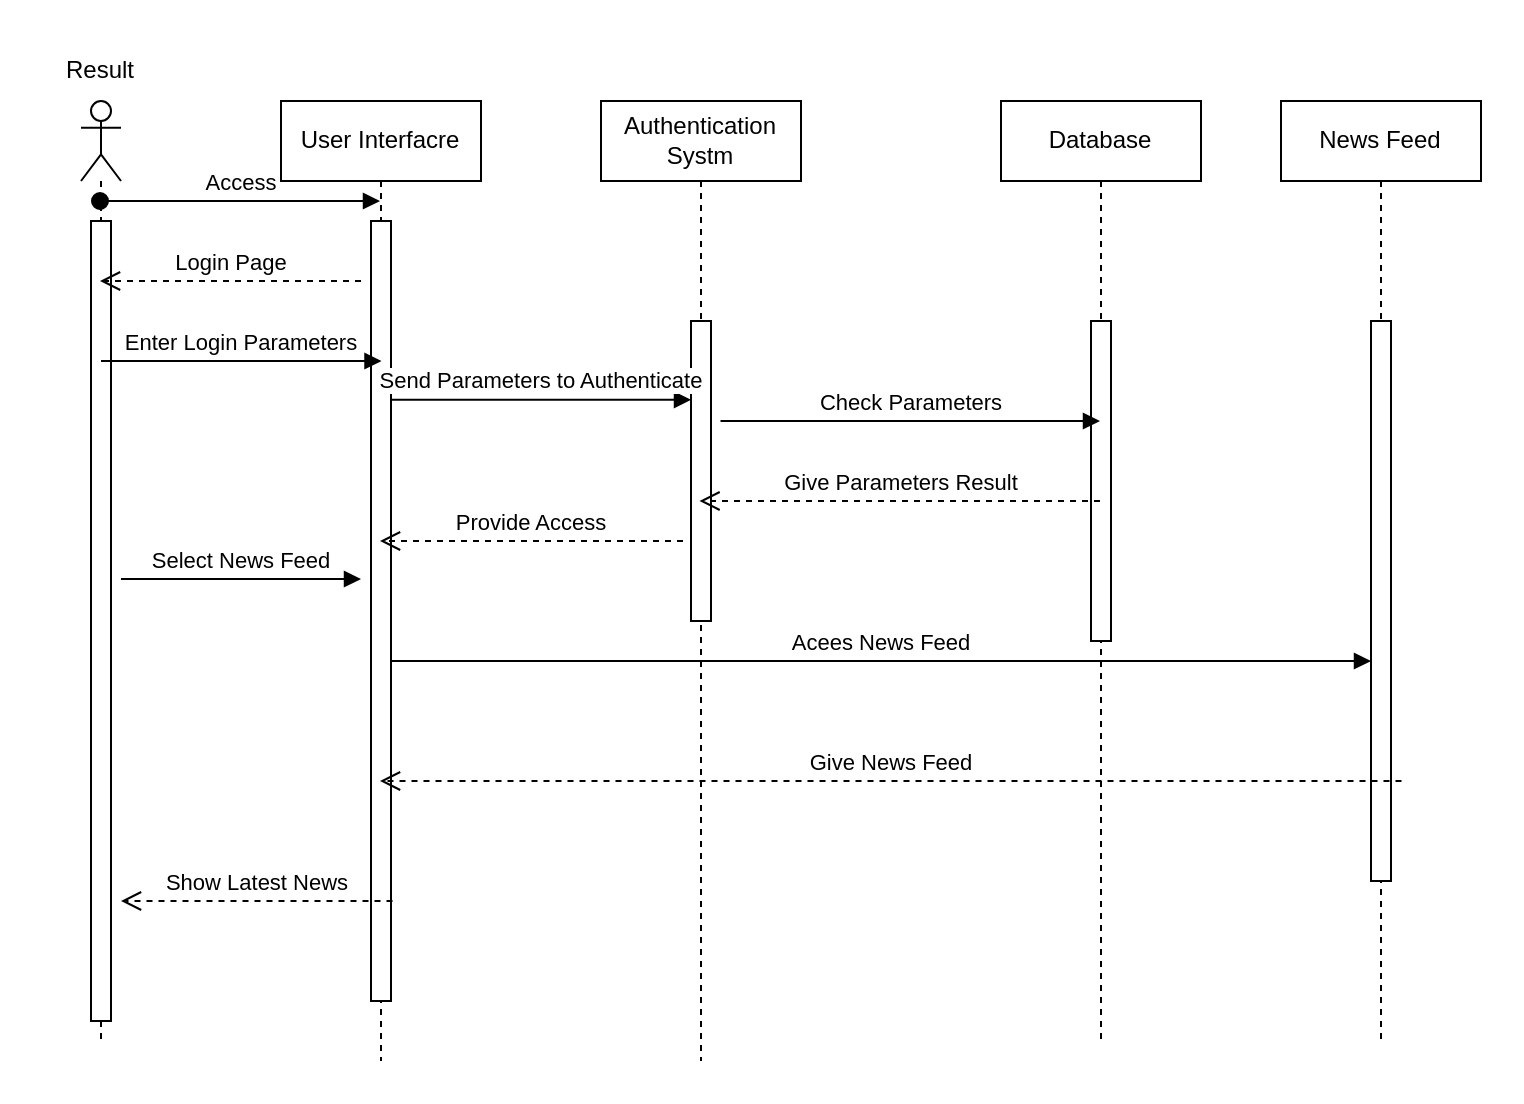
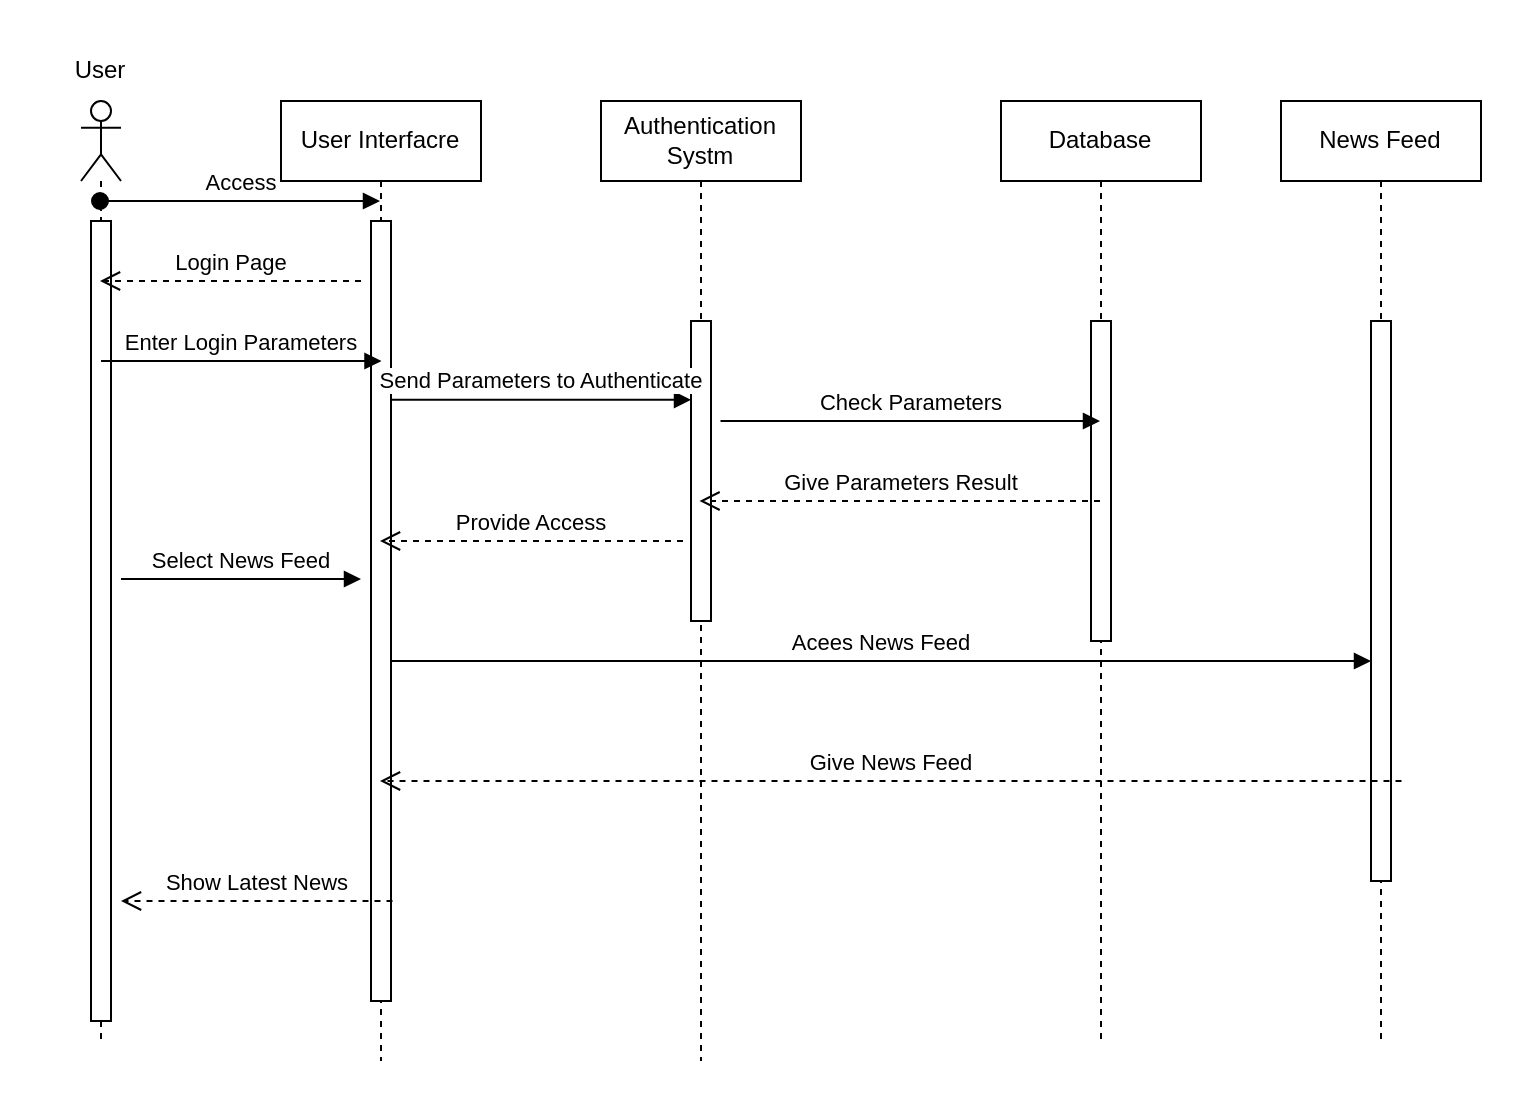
(101, 71) -> (101, 71)
